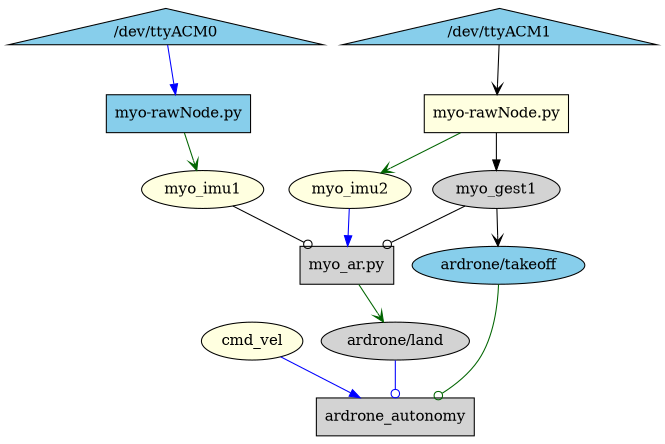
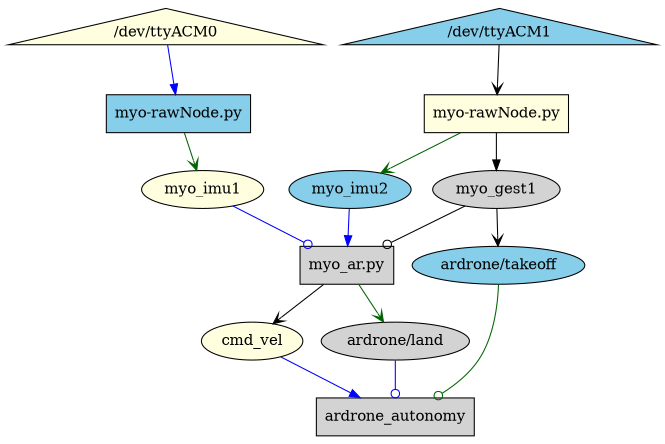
(166, 33) -> (166, 33)
(350, 190) -> (350, 190)
(268, 224) -> (268, 224)
none -> (302, 301)
